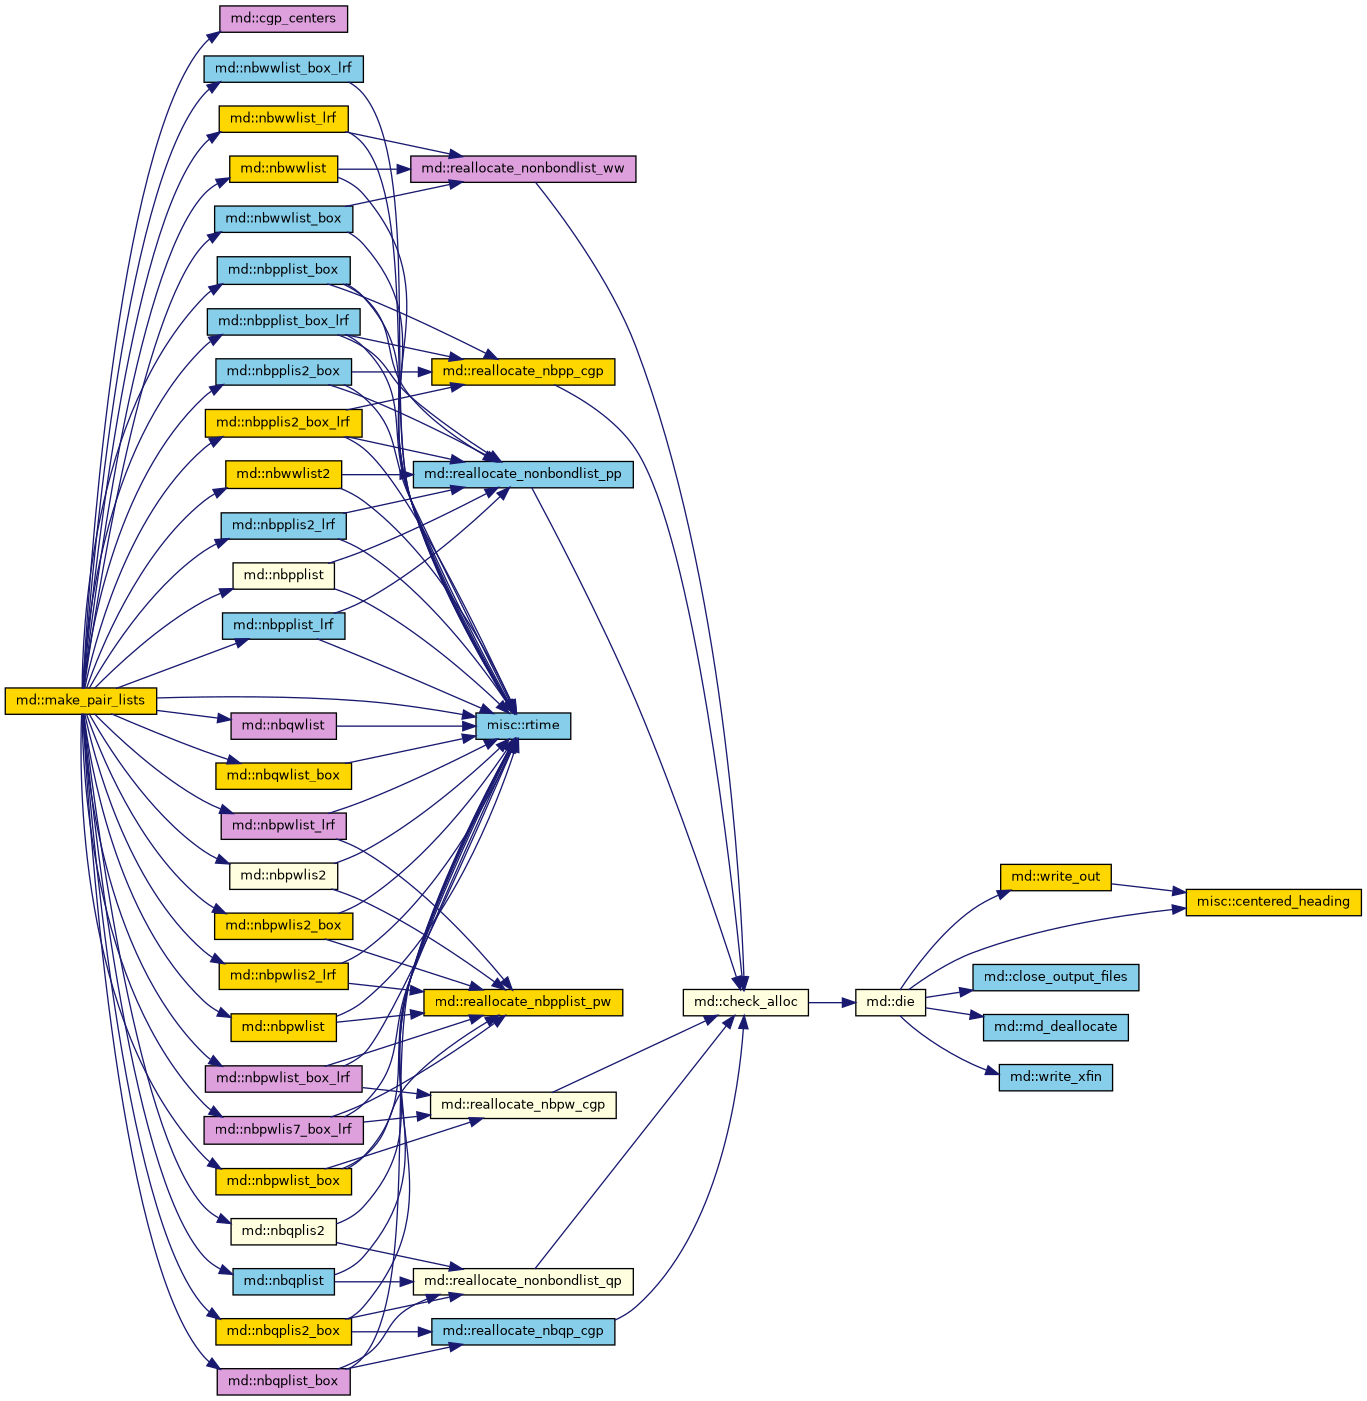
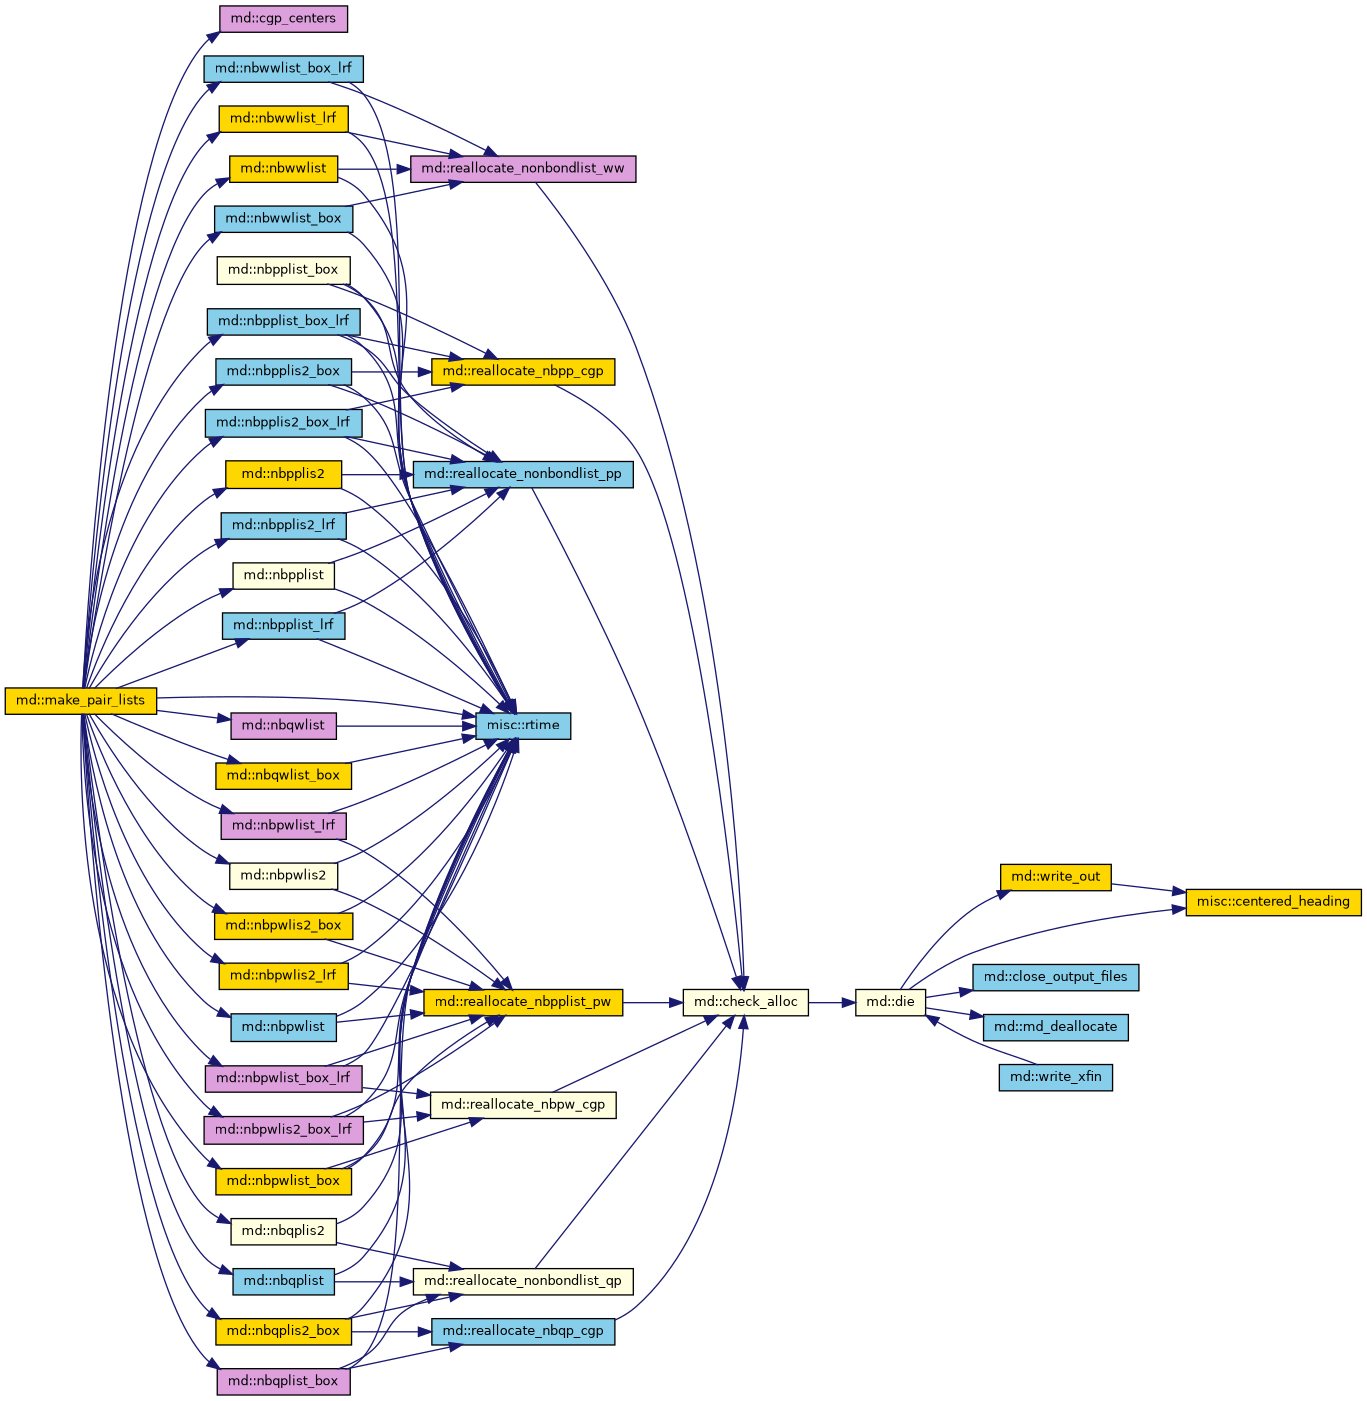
none -> (408, 113)
(284, 271) -> (284, 271)
(284, 423) -> (284, 423)
(284, 475) -> (284, 475)
(111, 477) -> none
none -> (646, 1003)
(284, 1028) -> (284, 1028)
(940, 1047) -> (986, 1046)
(284, 1130) -> (284, 1130)
